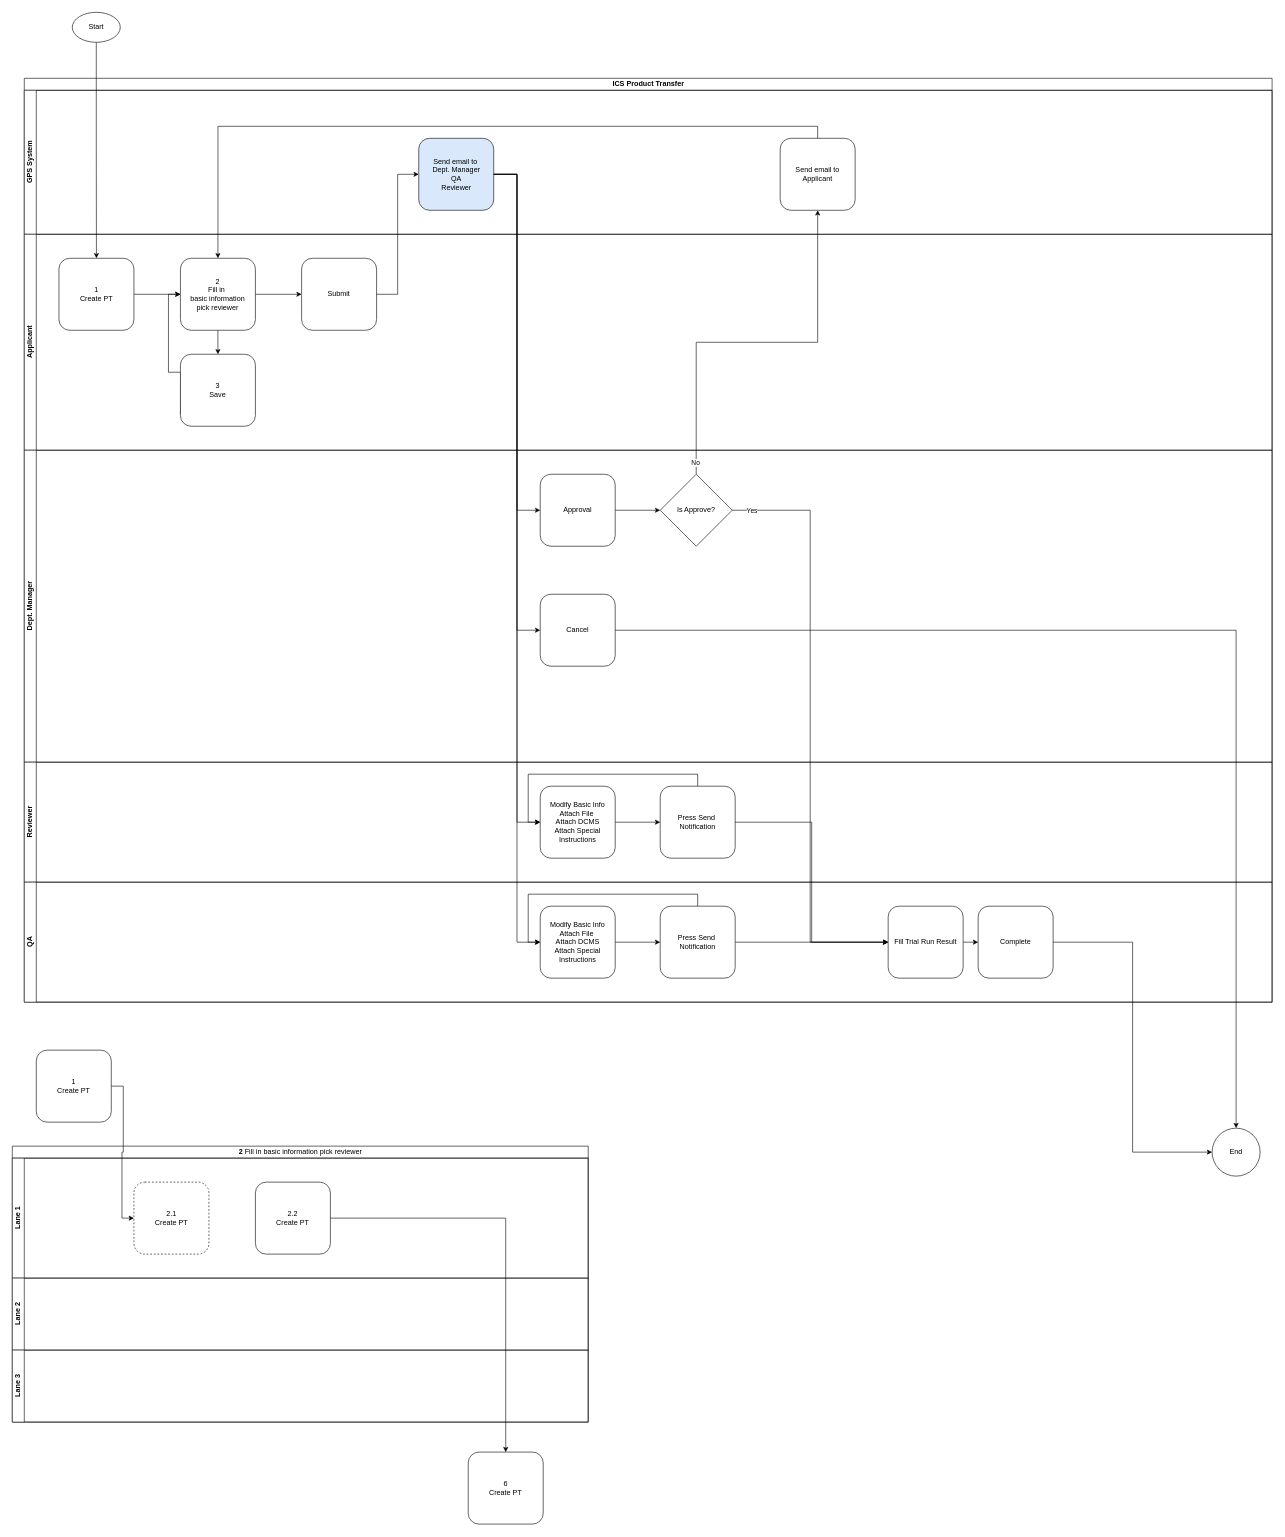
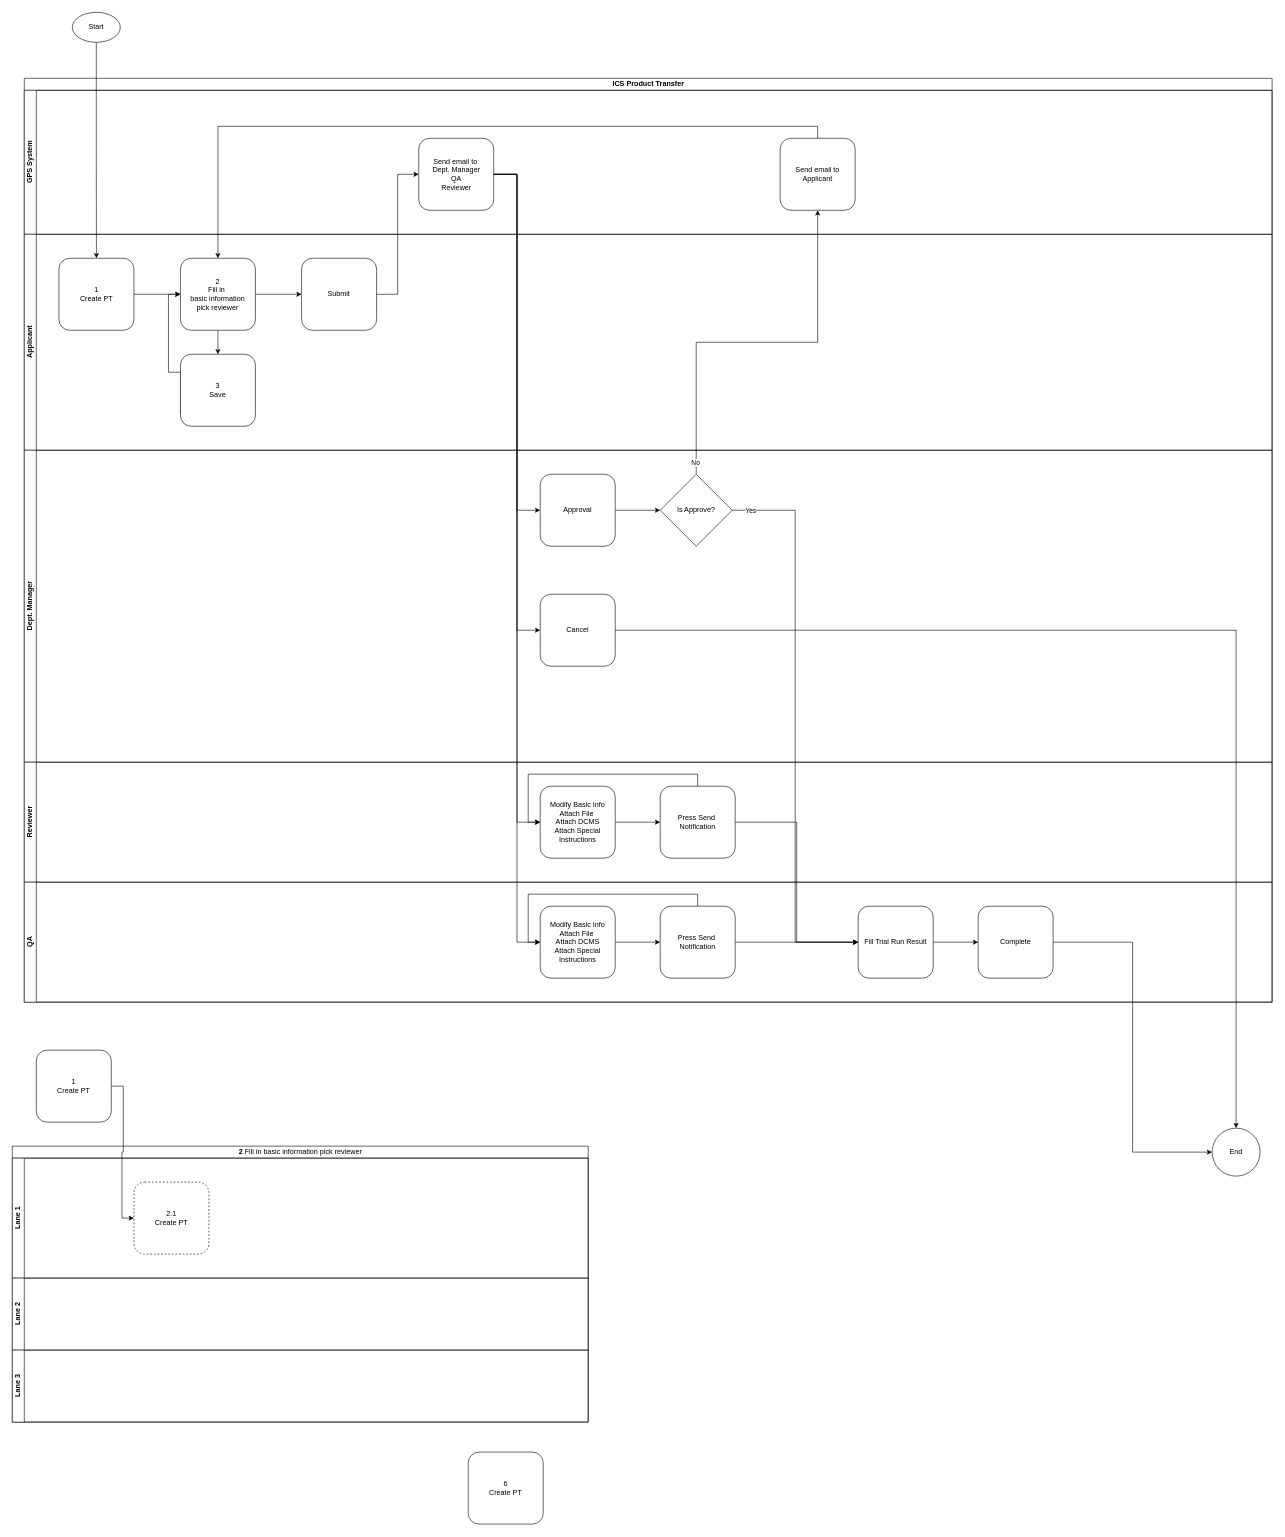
(456, 174) -> (456, 174)
(926, 942) -> (896, 942)
(293, 1218) -> none
(505, 1218) -> none
